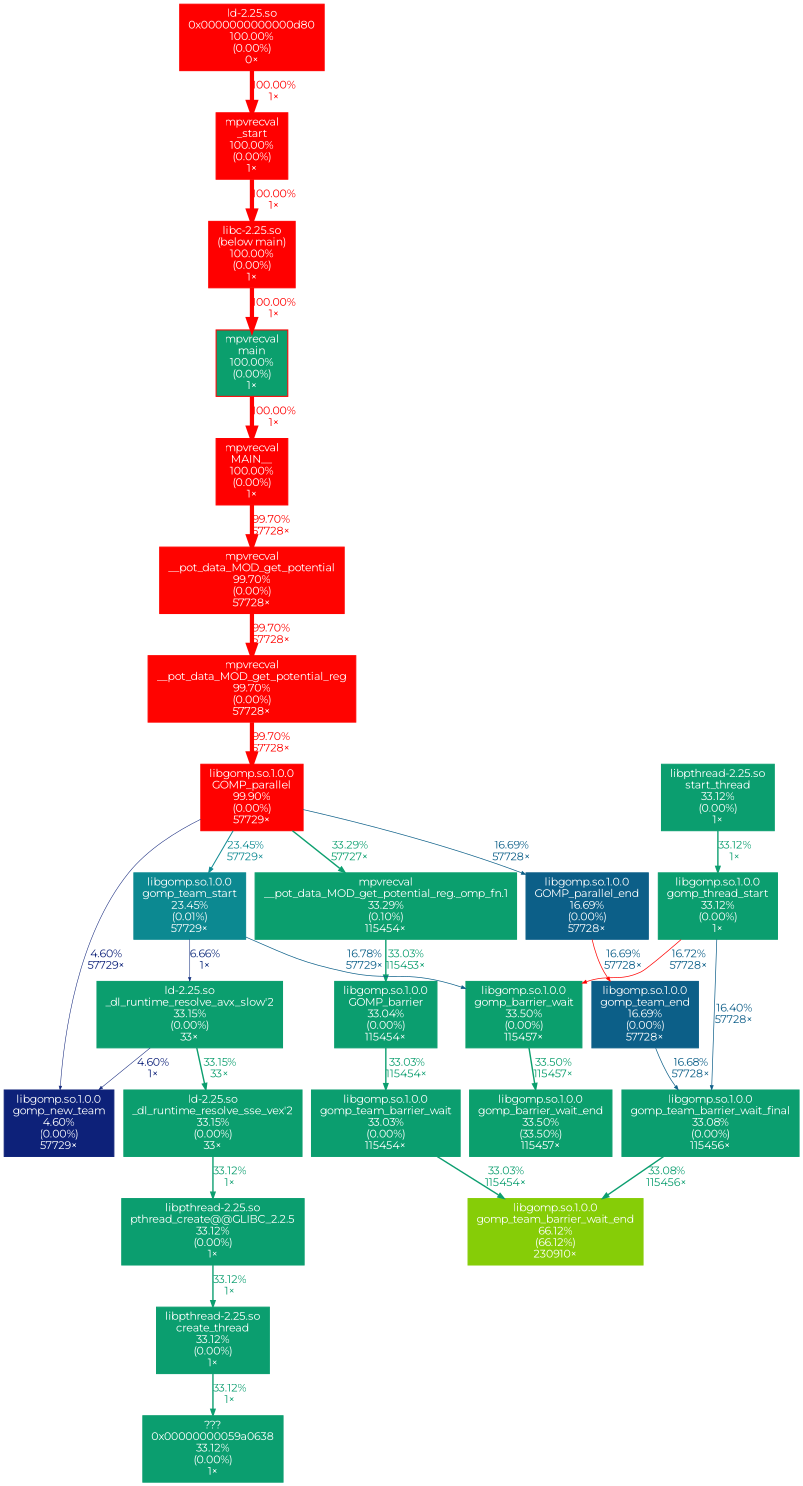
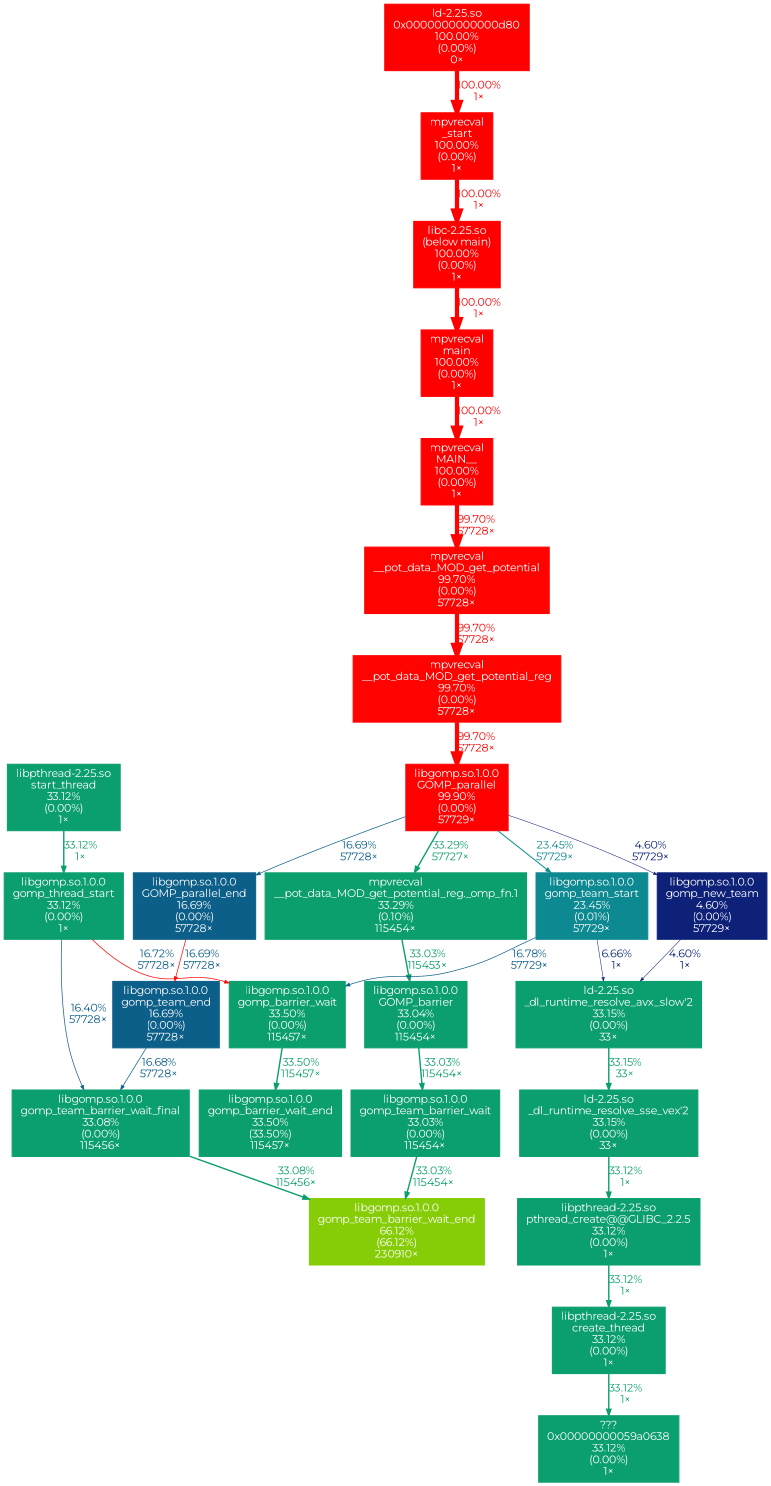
(252, 363) -> (457, 363)
(126, 1068) -> (662, 959)
